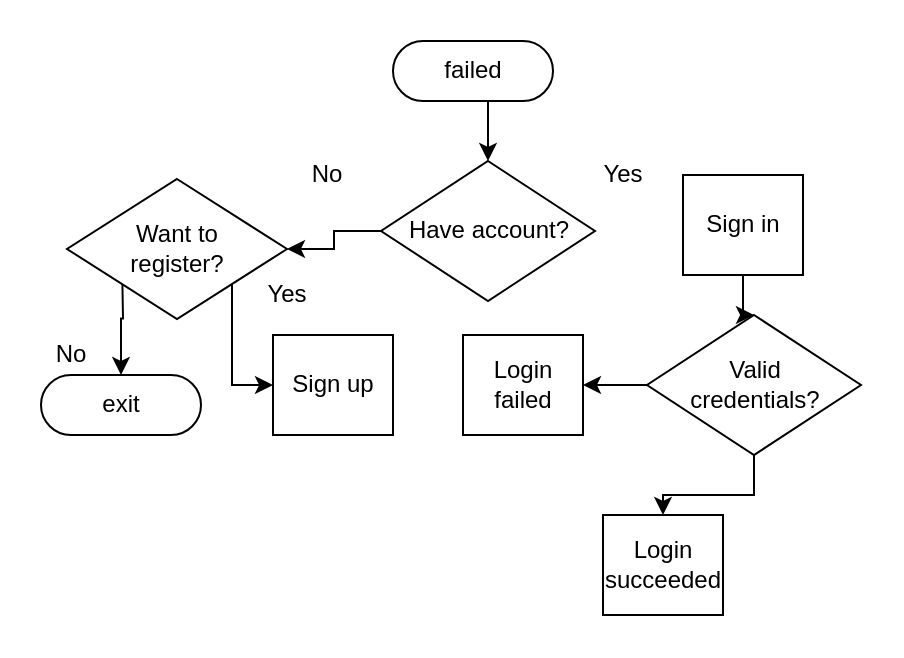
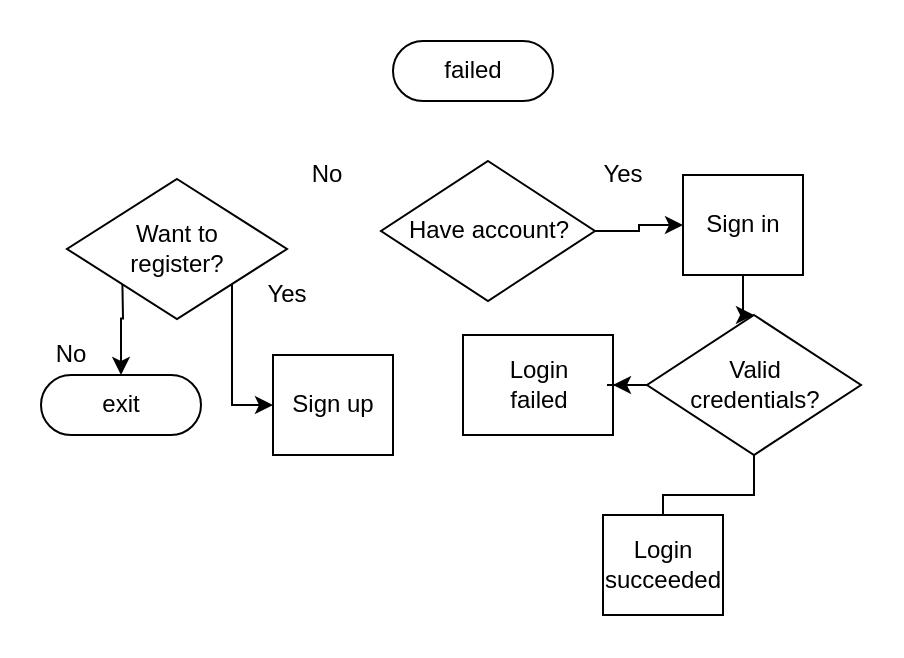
(488, 123) -> none
none -> (635, 231)
(334, 233) -> none
(333, 385) -> (333, 405)
(523, 385) -> (538, 385)
(663, 500) -> (663, 505)
